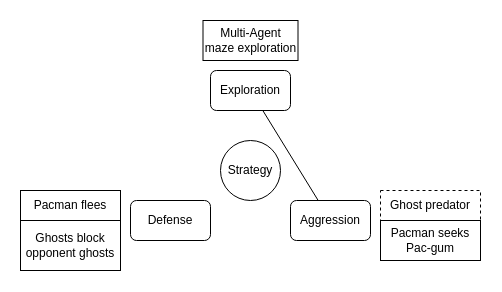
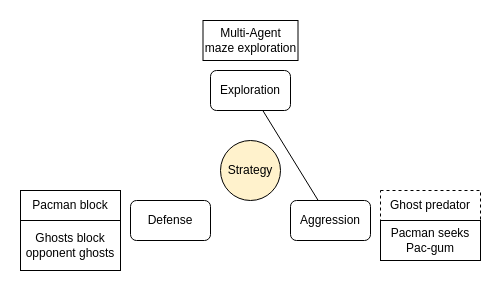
(251, 171) -> (251, 171)
(71, 206) -> (71, 206)
